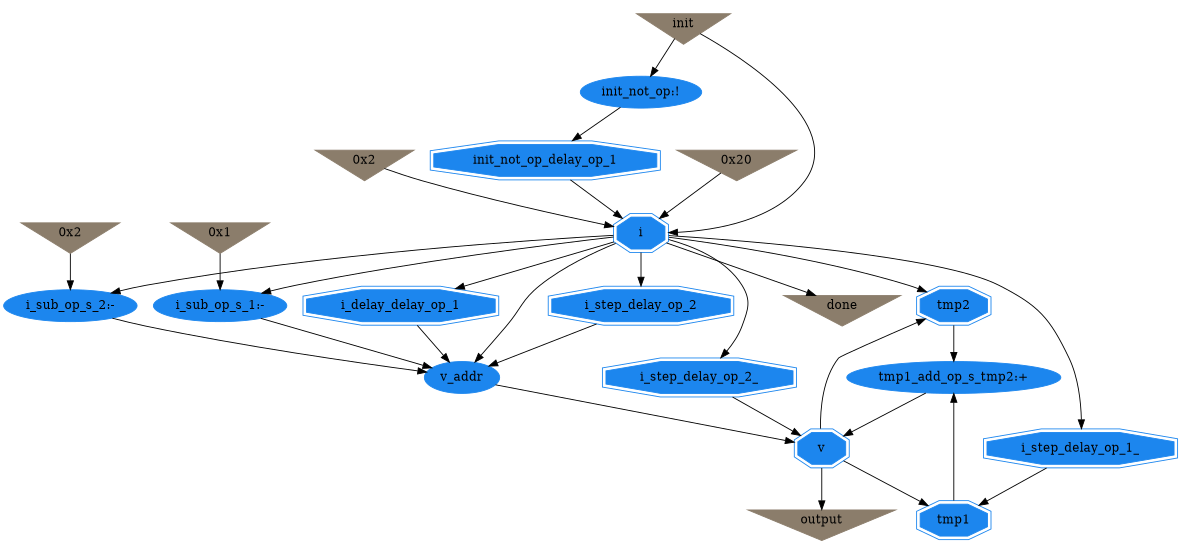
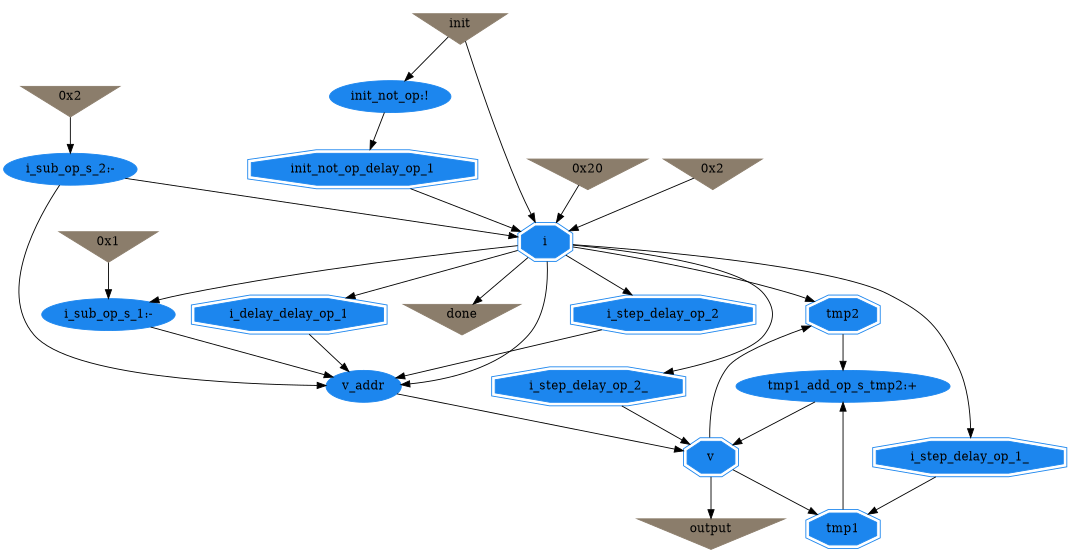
(366, 255) -> (317, 207)
